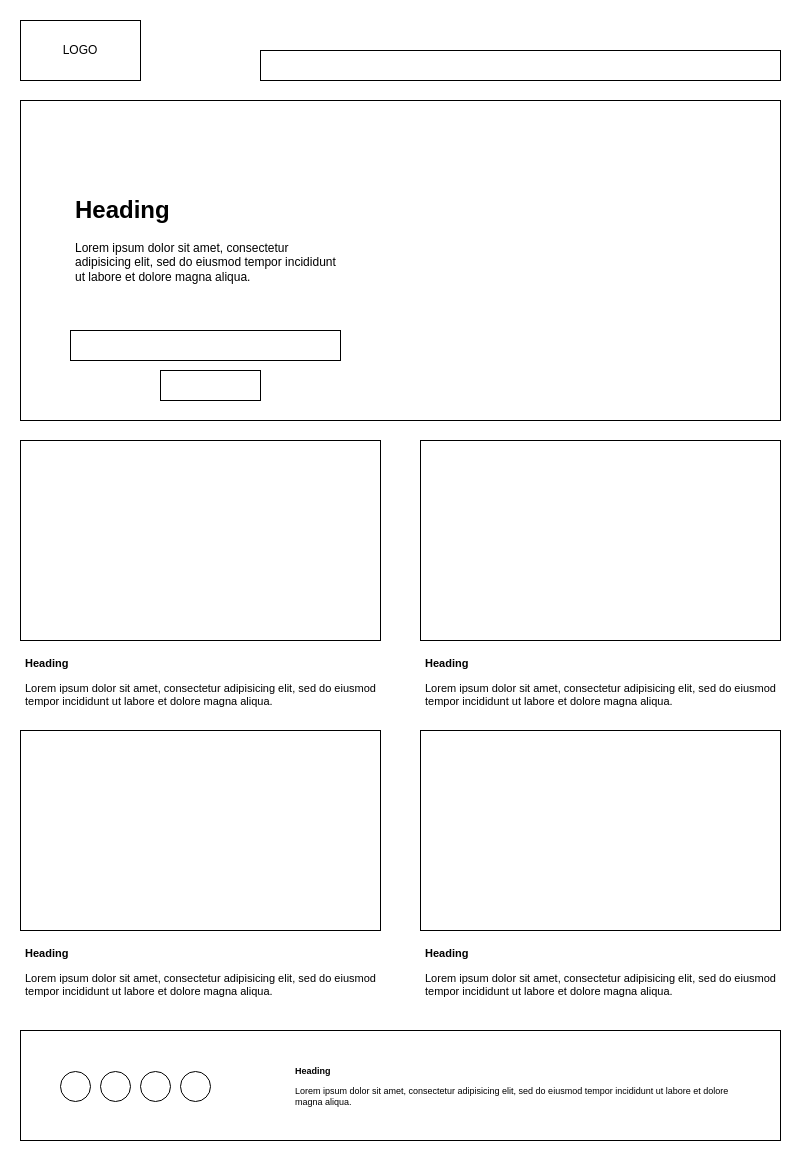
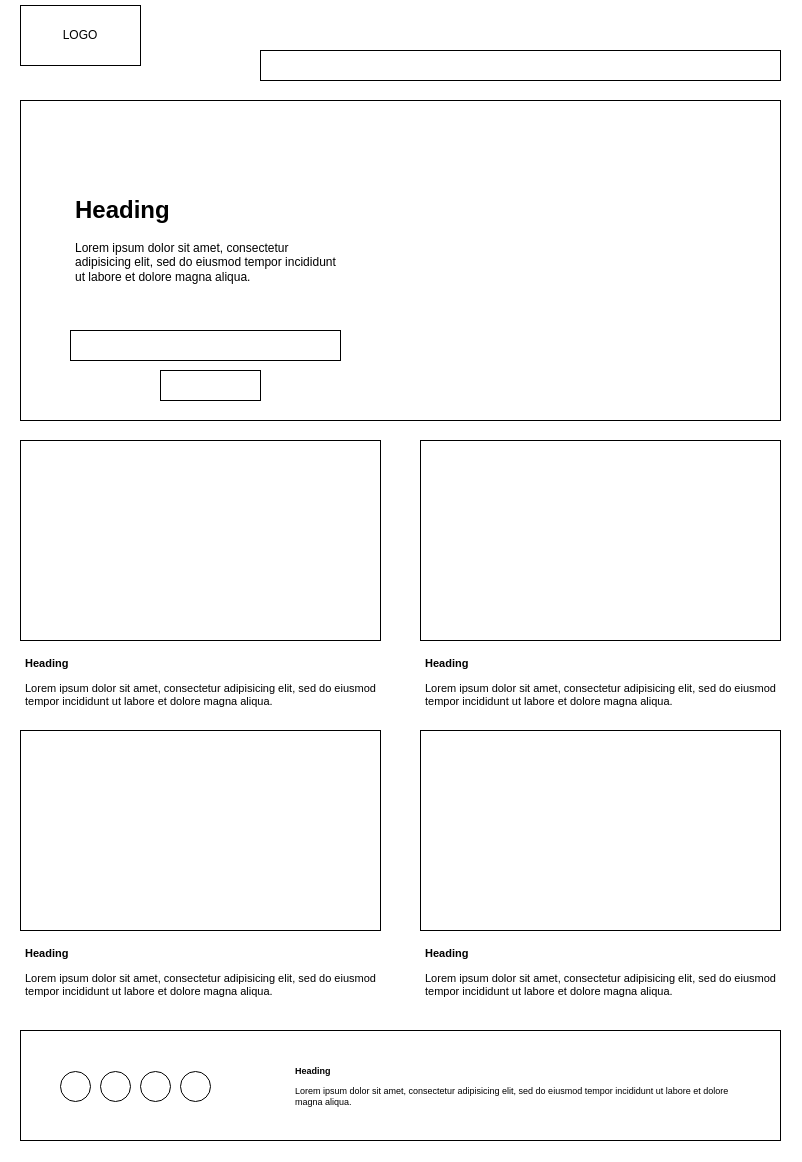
(81, 51) -> (81, 36)
